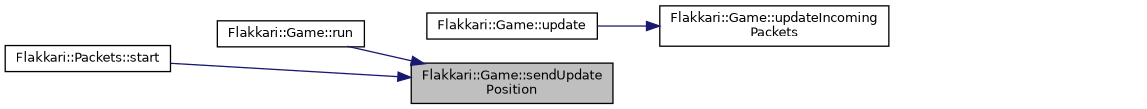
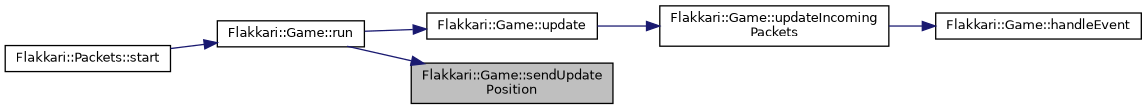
none -> (1039, 26)
none -> (389, 30)
(284, 70) -> (187, 46)
